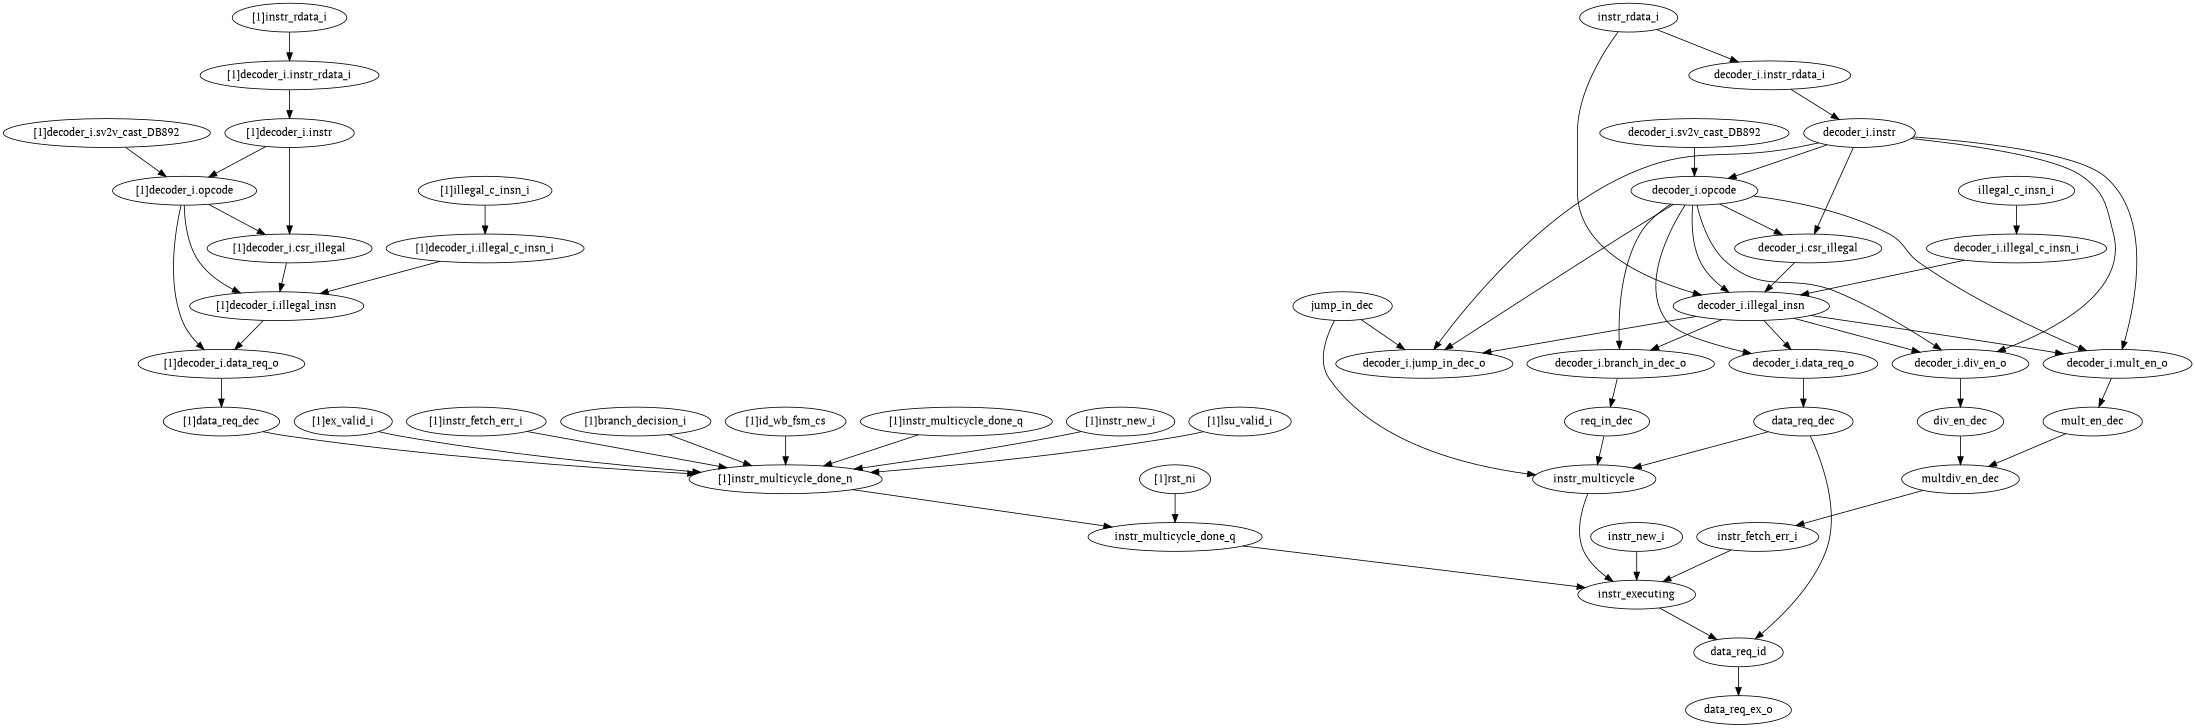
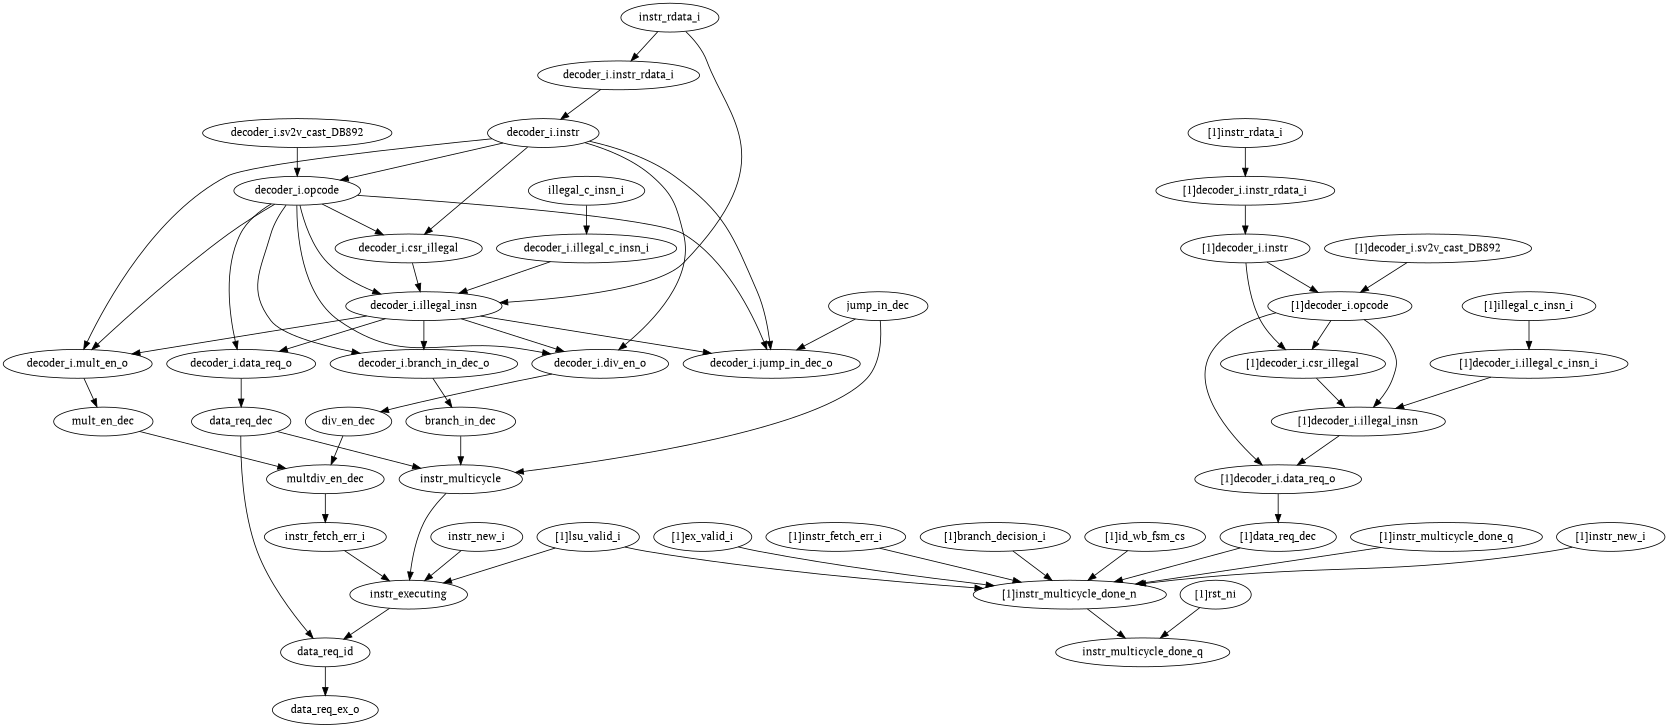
(1607, 422) -> (461, 422)
(1410, 566) -> (503, 564)
